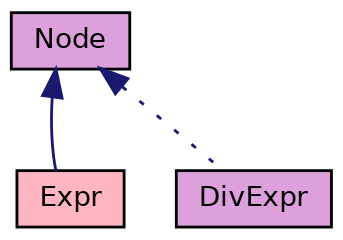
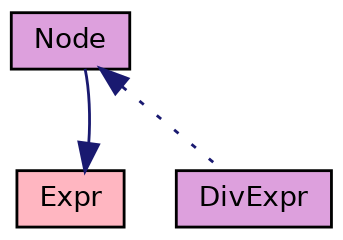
(52, 134) -> (89, 106)
